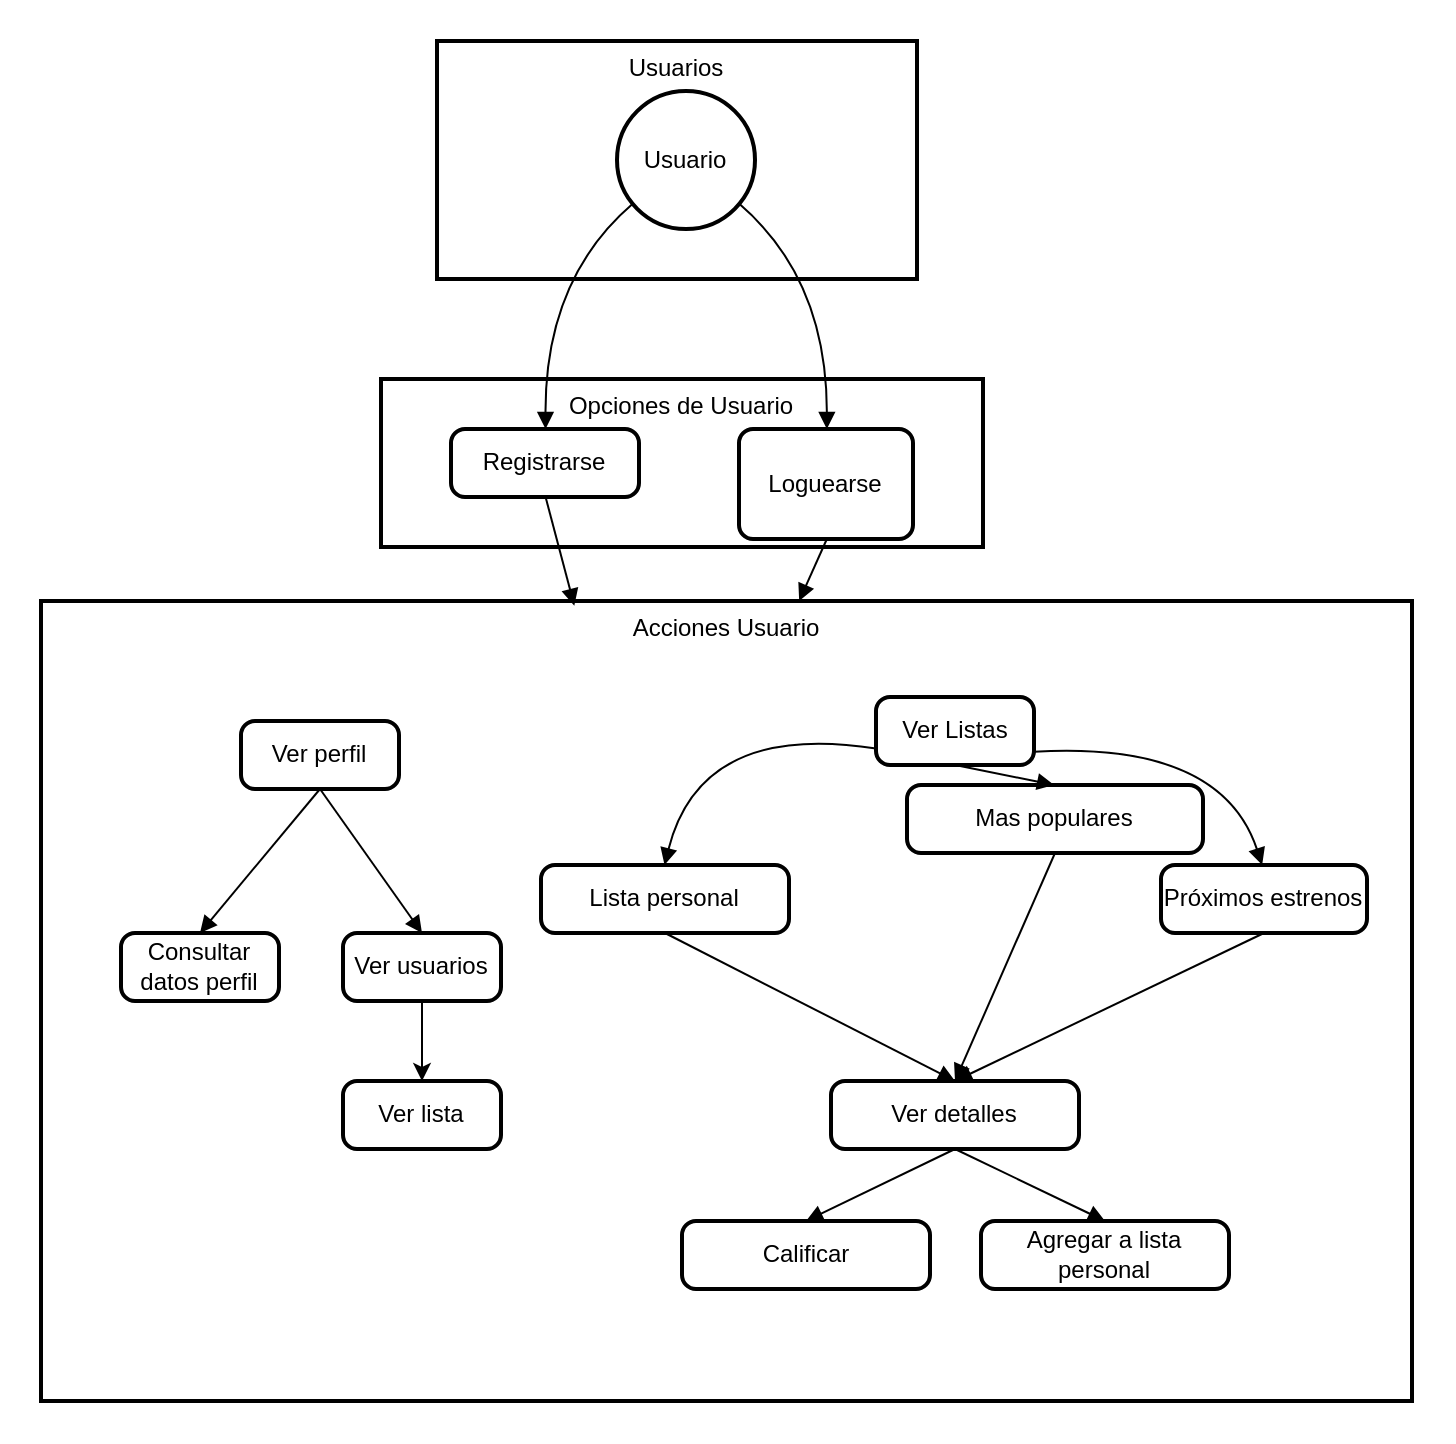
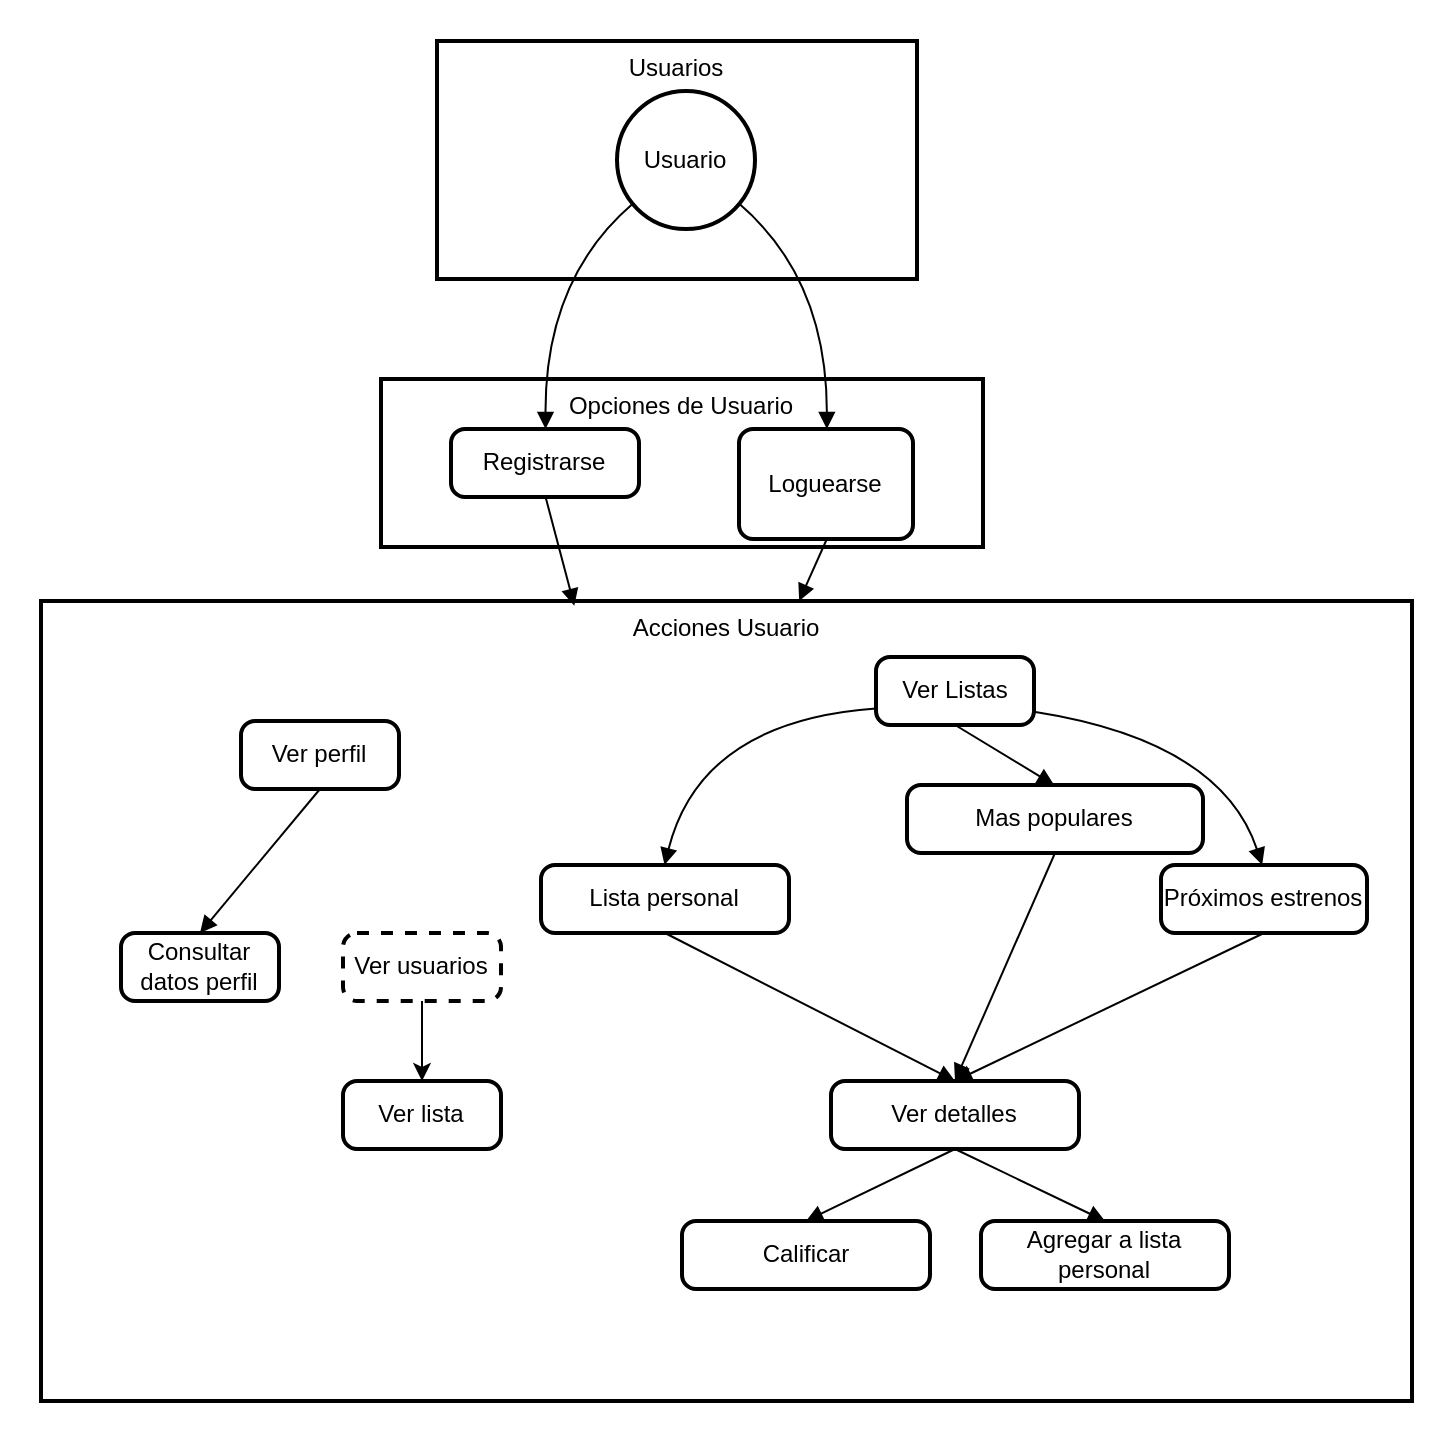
(955, 731) -> (955, 691)
(367, 855) -> none
(422, 967) -> (422, 967)
